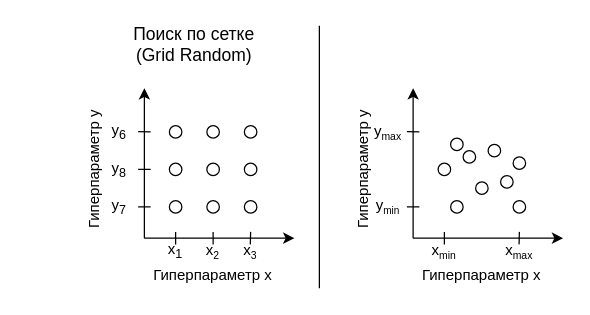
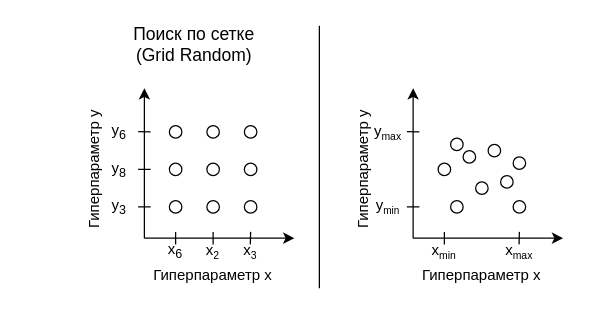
(119, 207) -> (119, 207)
(176, 251) -> (176, 251)
